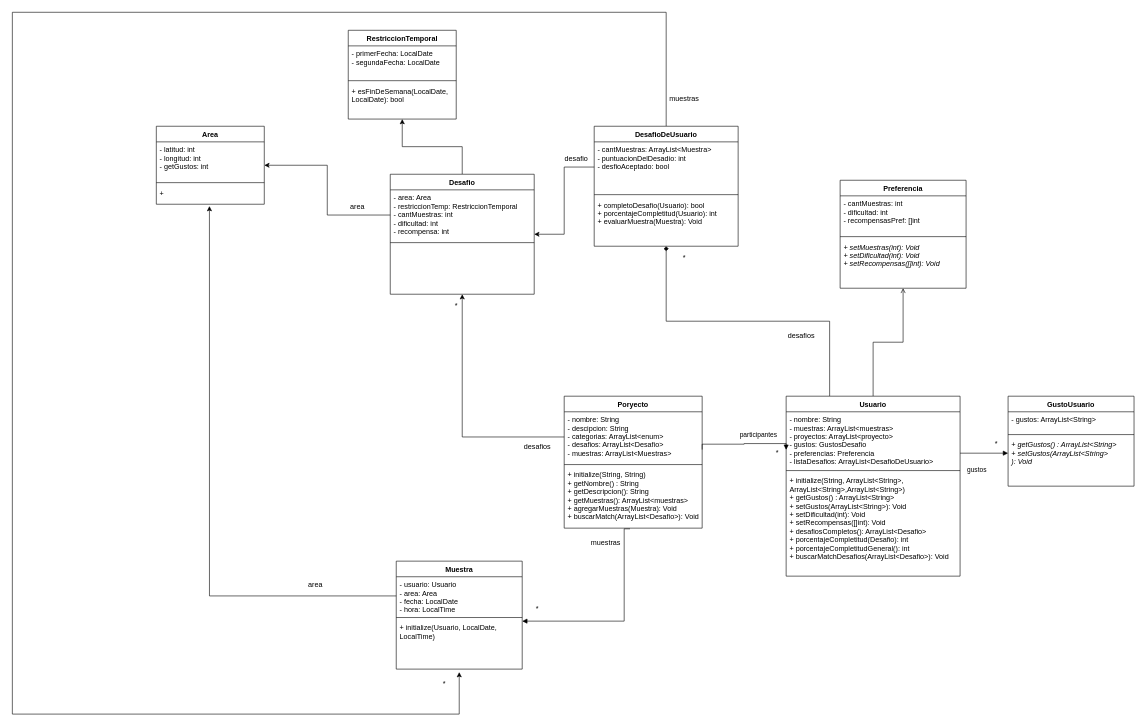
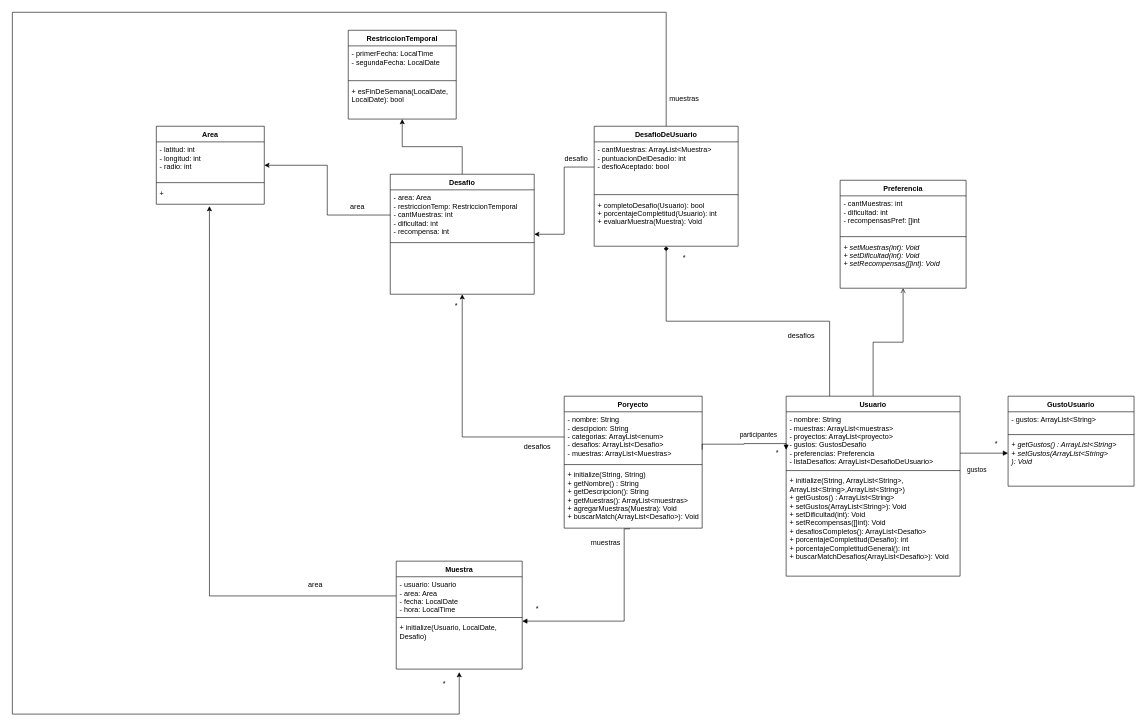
(395, 54) -> (394, 54)
(182, 150) -> (182, 150)
(454, 628) -> (454, 628)
